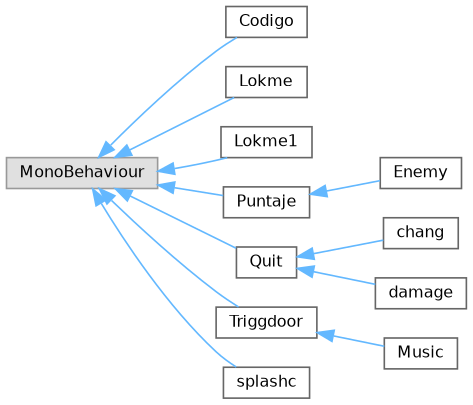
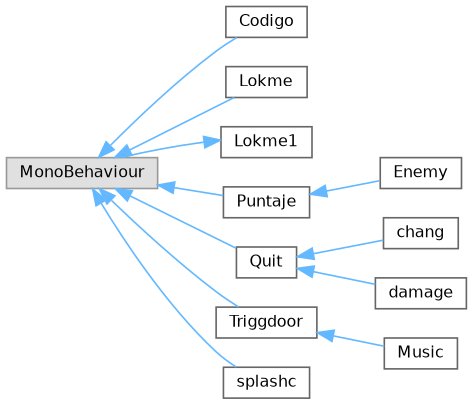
(201, 164) -> (162, 149)
